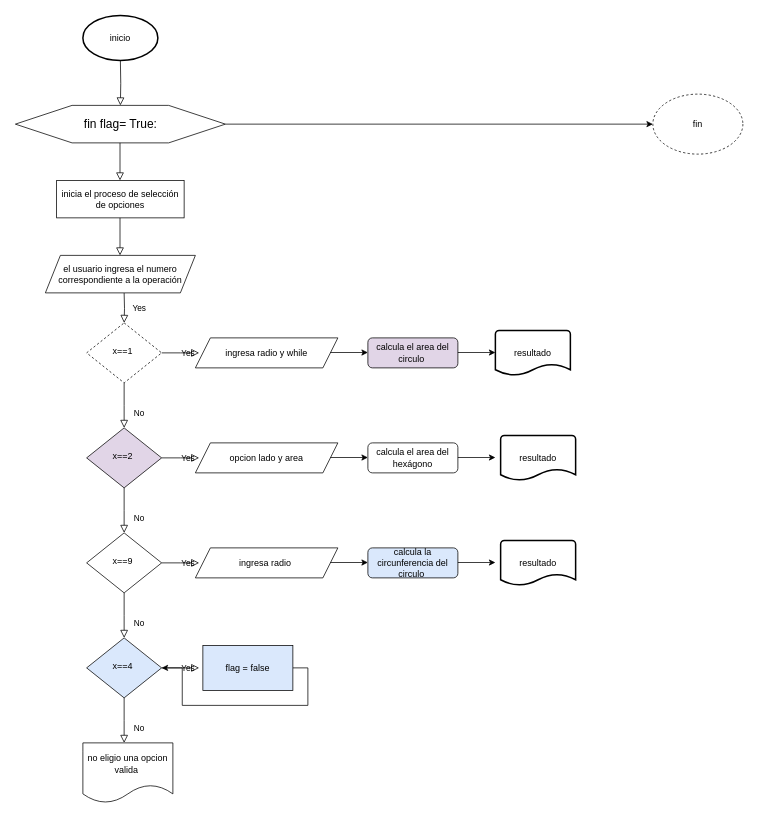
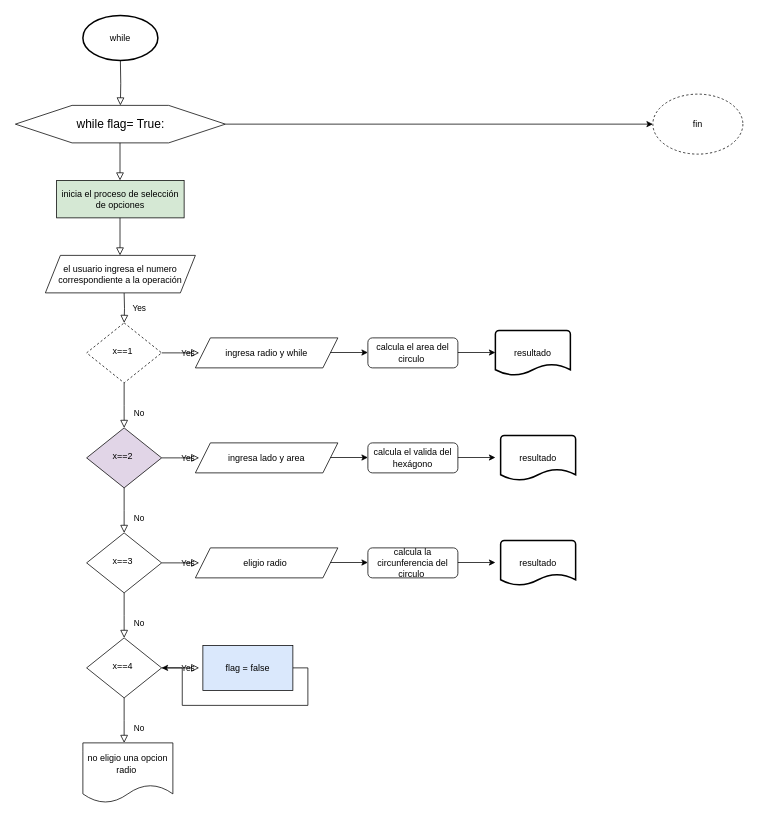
(120, 38) -> (120, 38)
(121, 124) -> (121, 124)
(120, 199) -> (120, 199)
(413, 353) -> (413, 353)
(267, 458) -> (267, 458)
(413, 458) -> (413, 458)
(124, 561) -> (124, 561)
(267, 563) -> (267, 563)
(413, 563) -> (413, 563)
(124, 668) -> (124, 668)
(128, 764) -> (128, 764)
